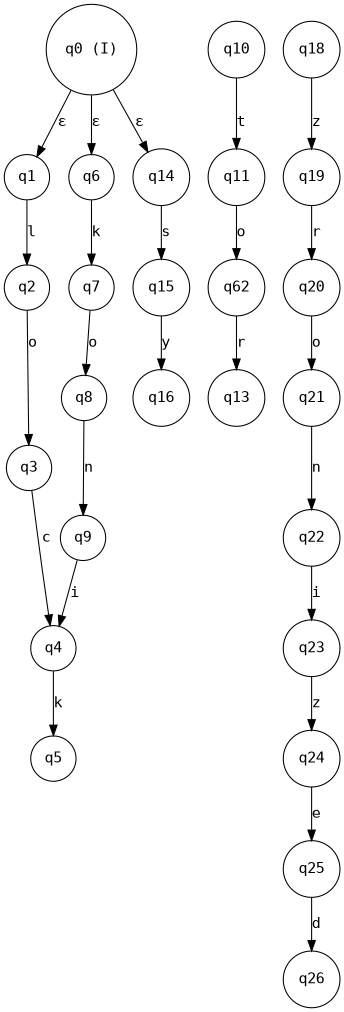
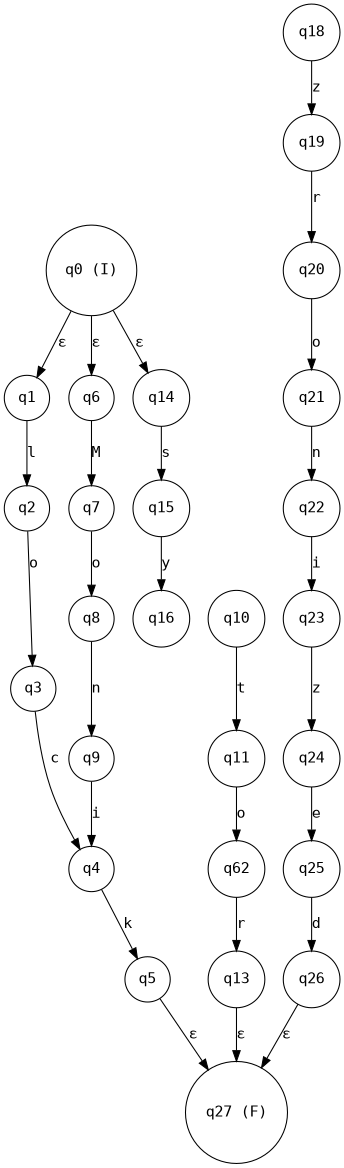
(96, 232) -> (96, 453)
none -> (236, 1112)
